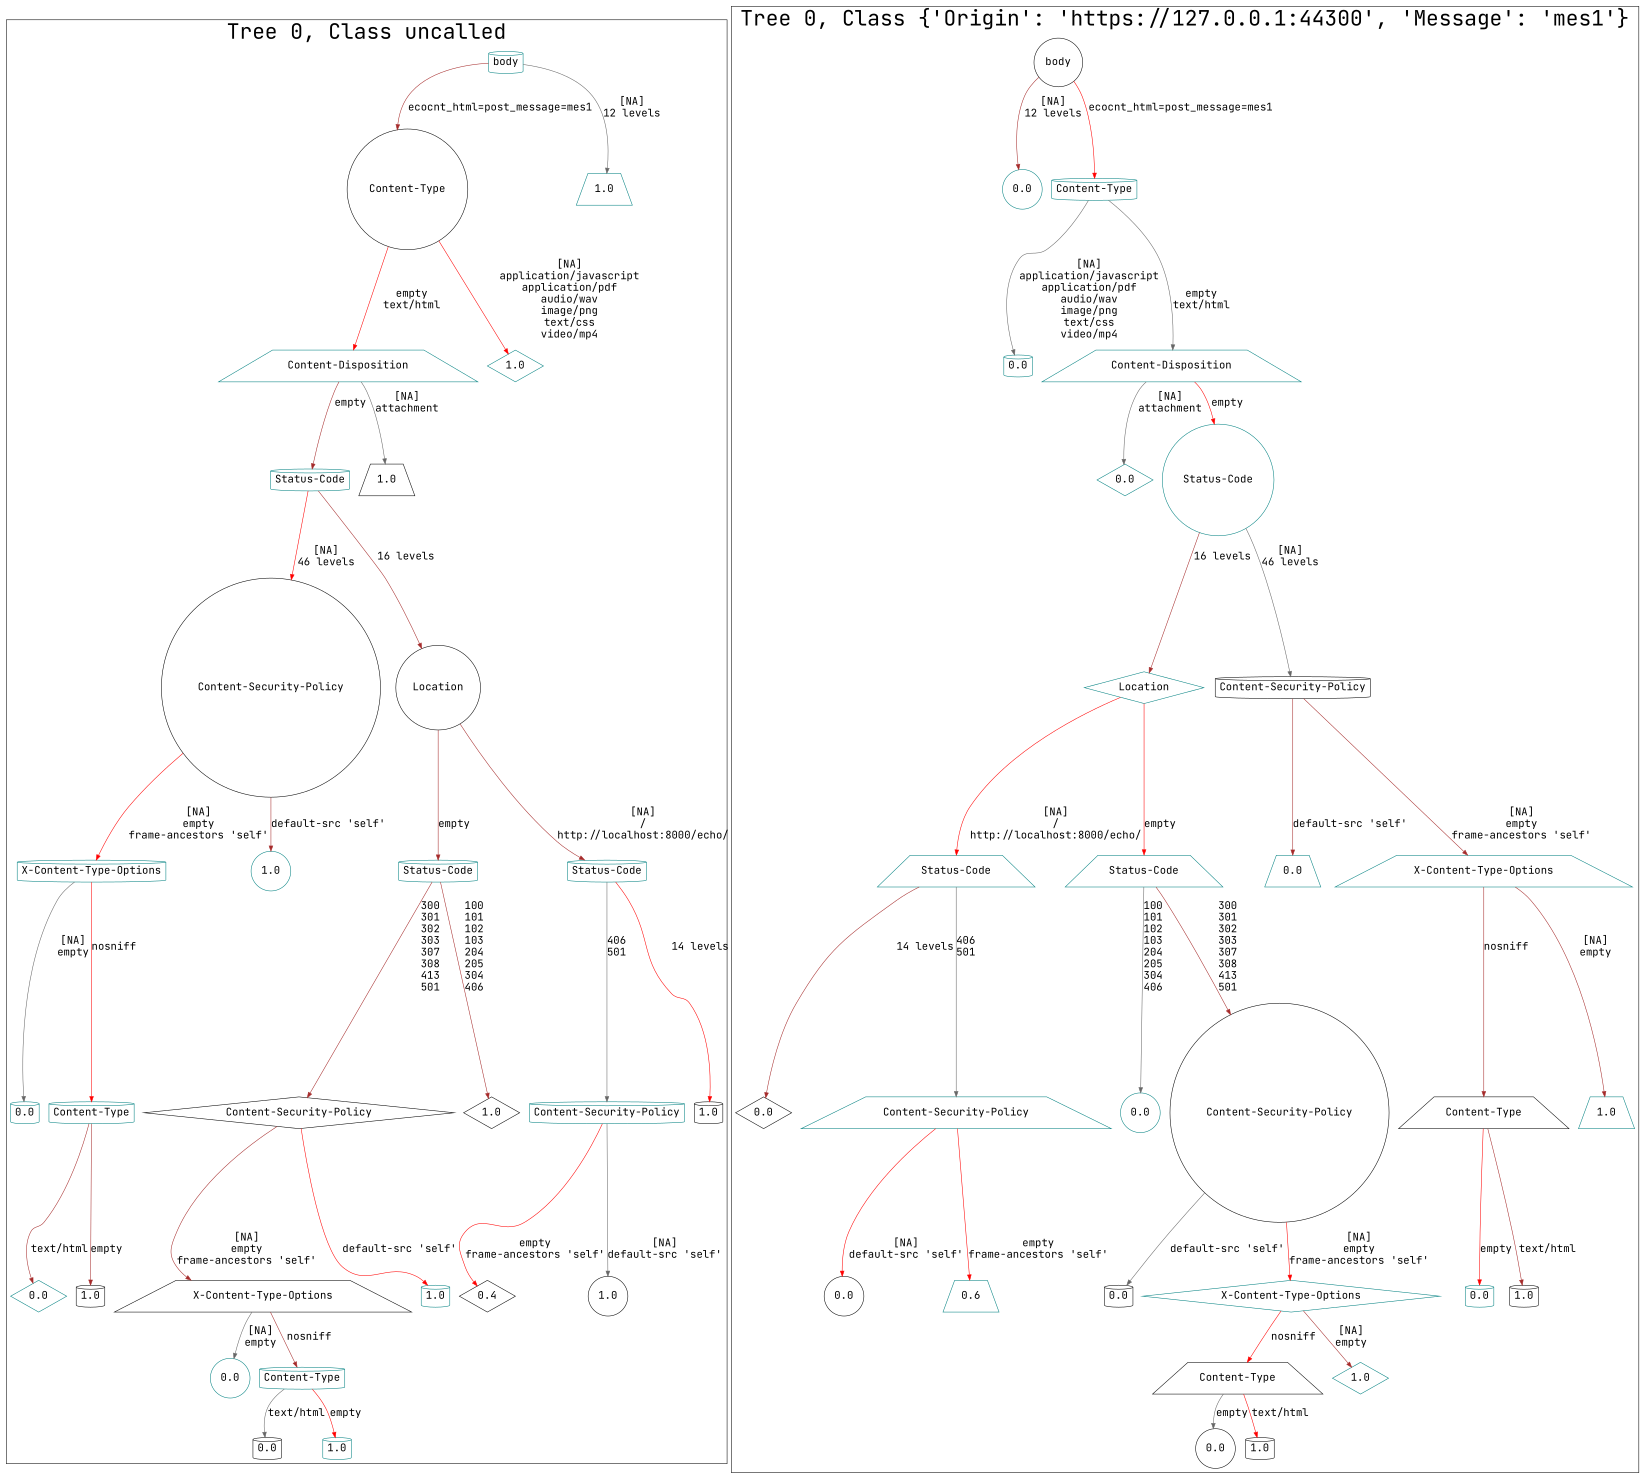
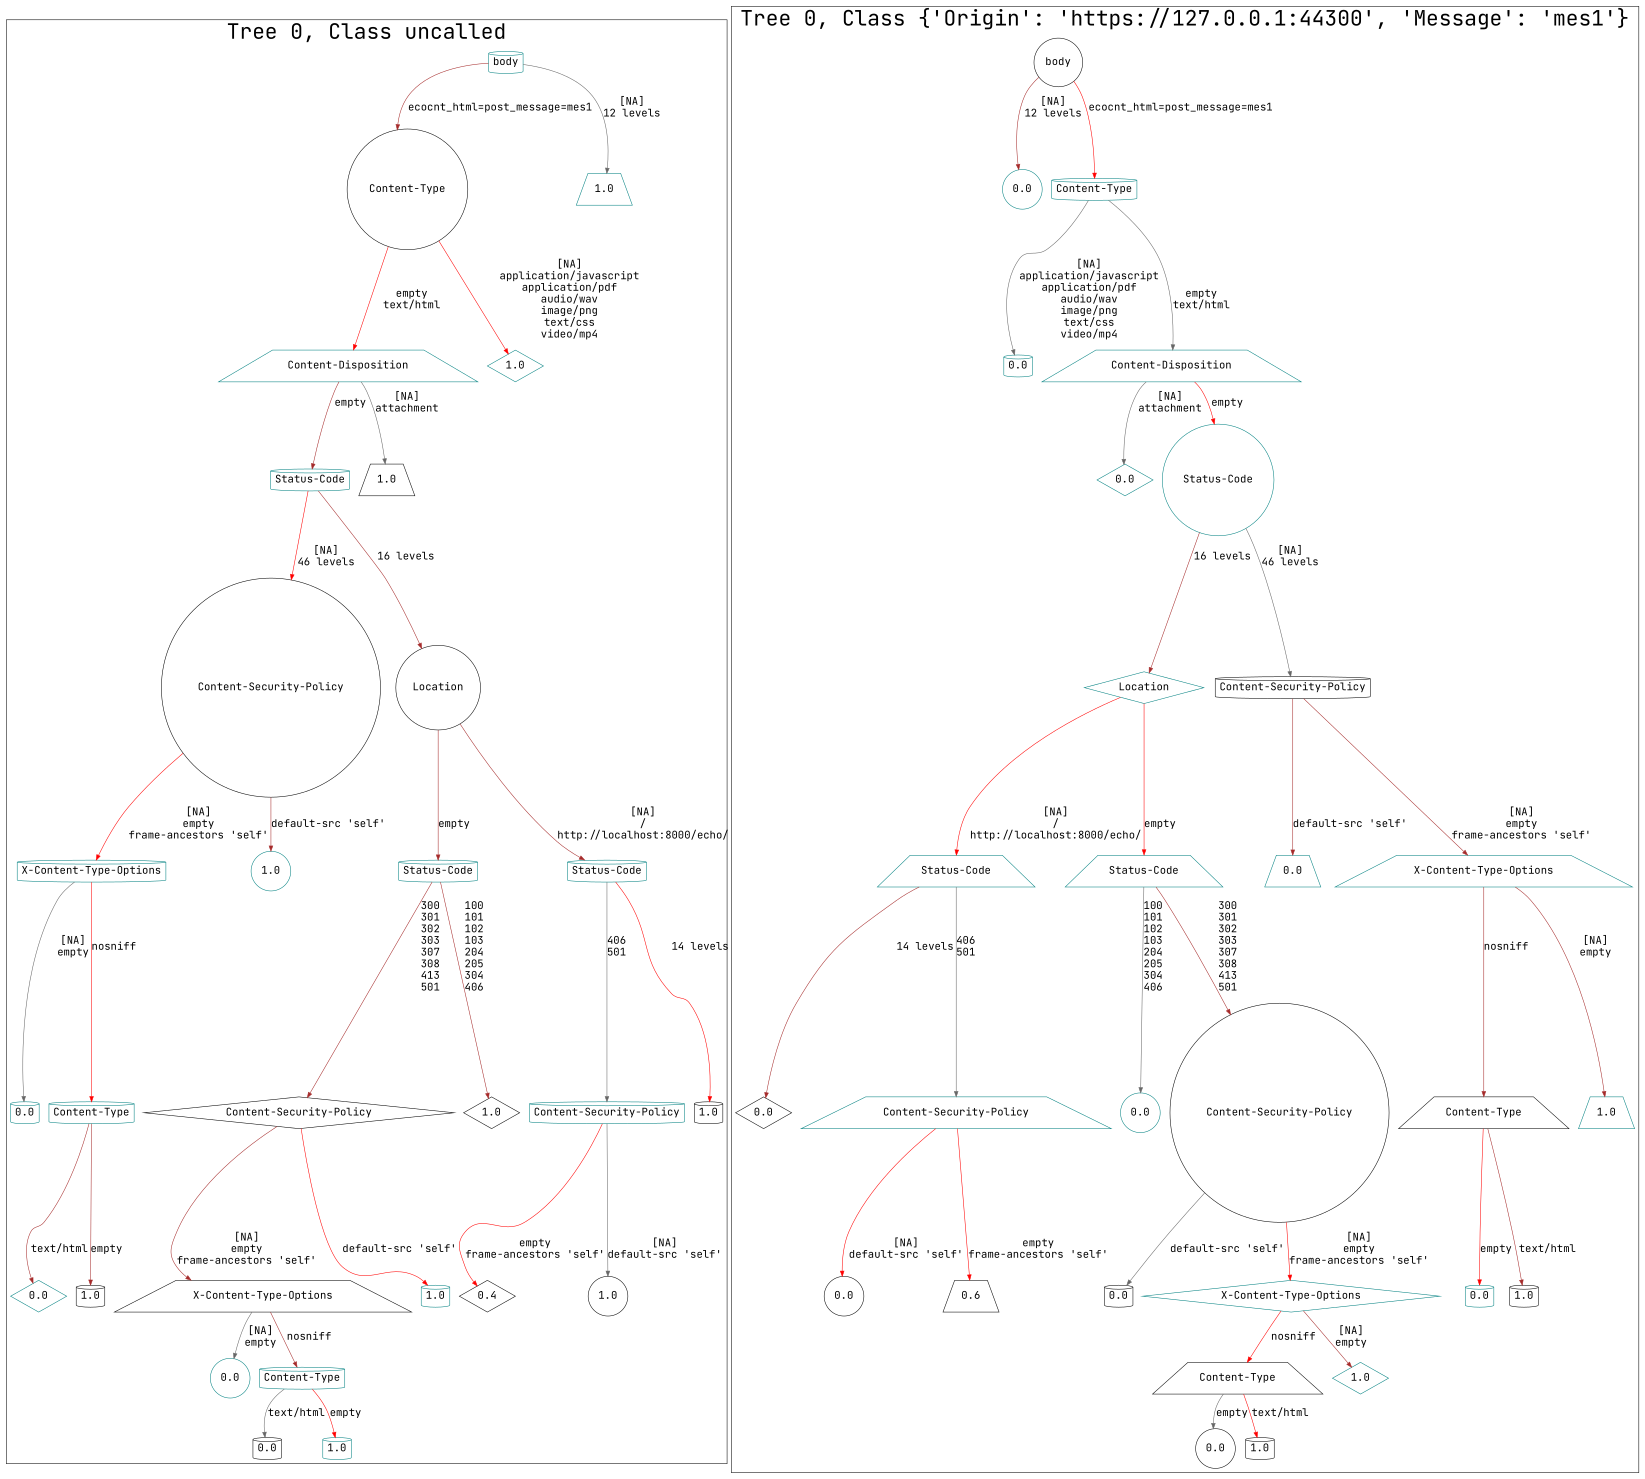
(971, 1296) -> (971, 1296)
